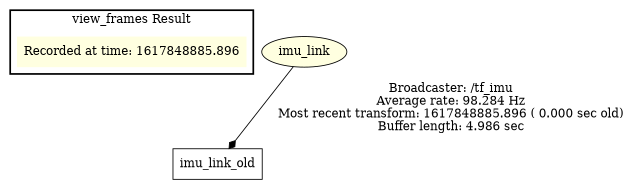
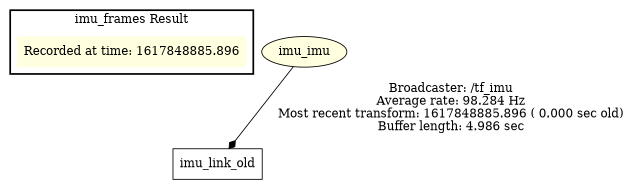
(132, 20) -> (132, 20)
(304, 52) -> (304, 52)
